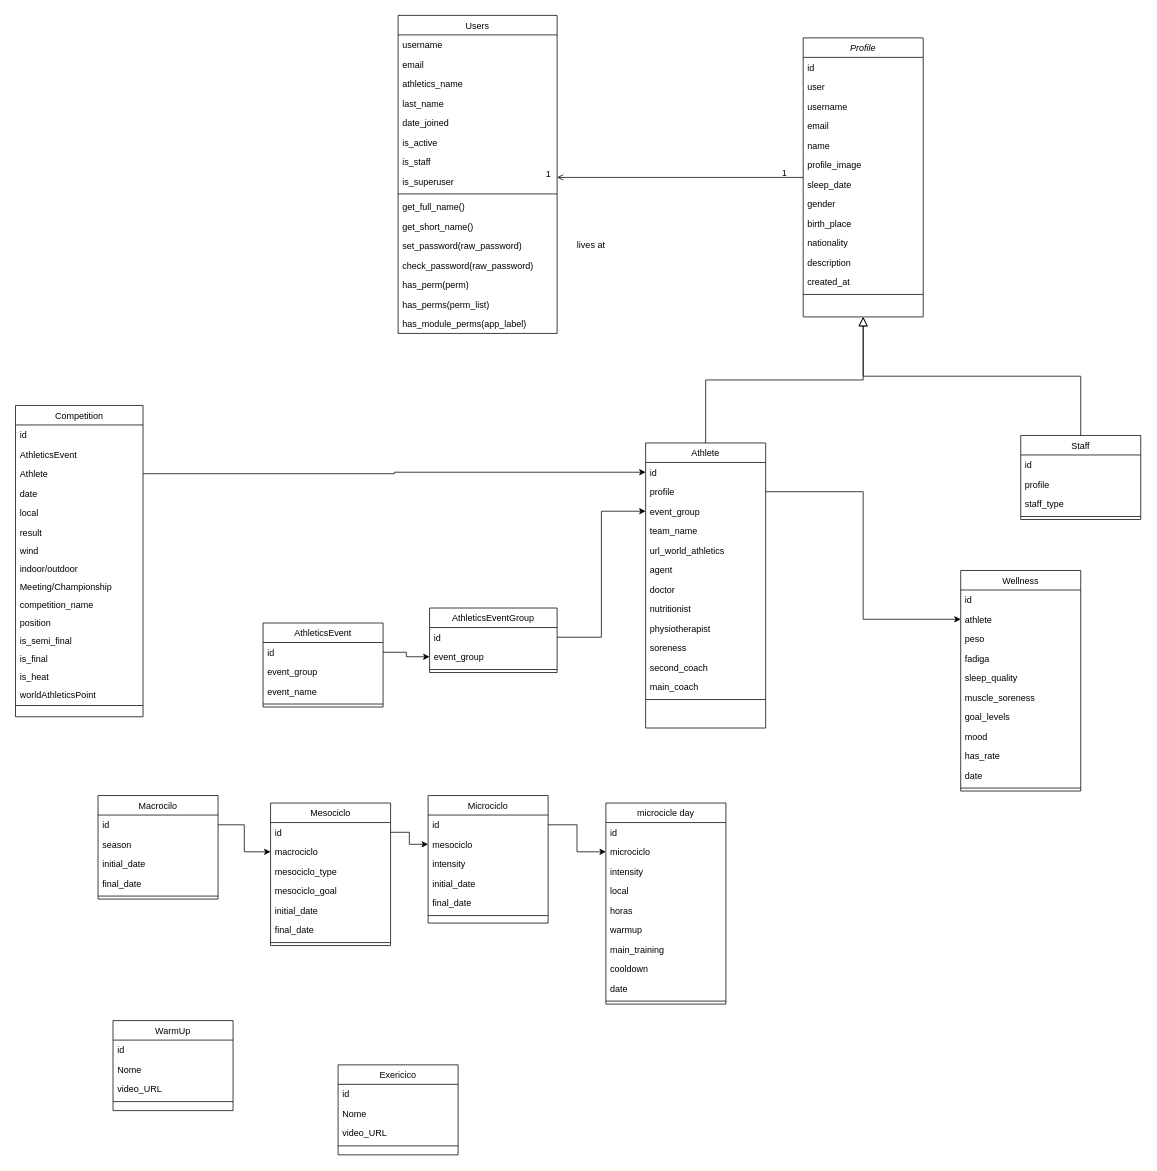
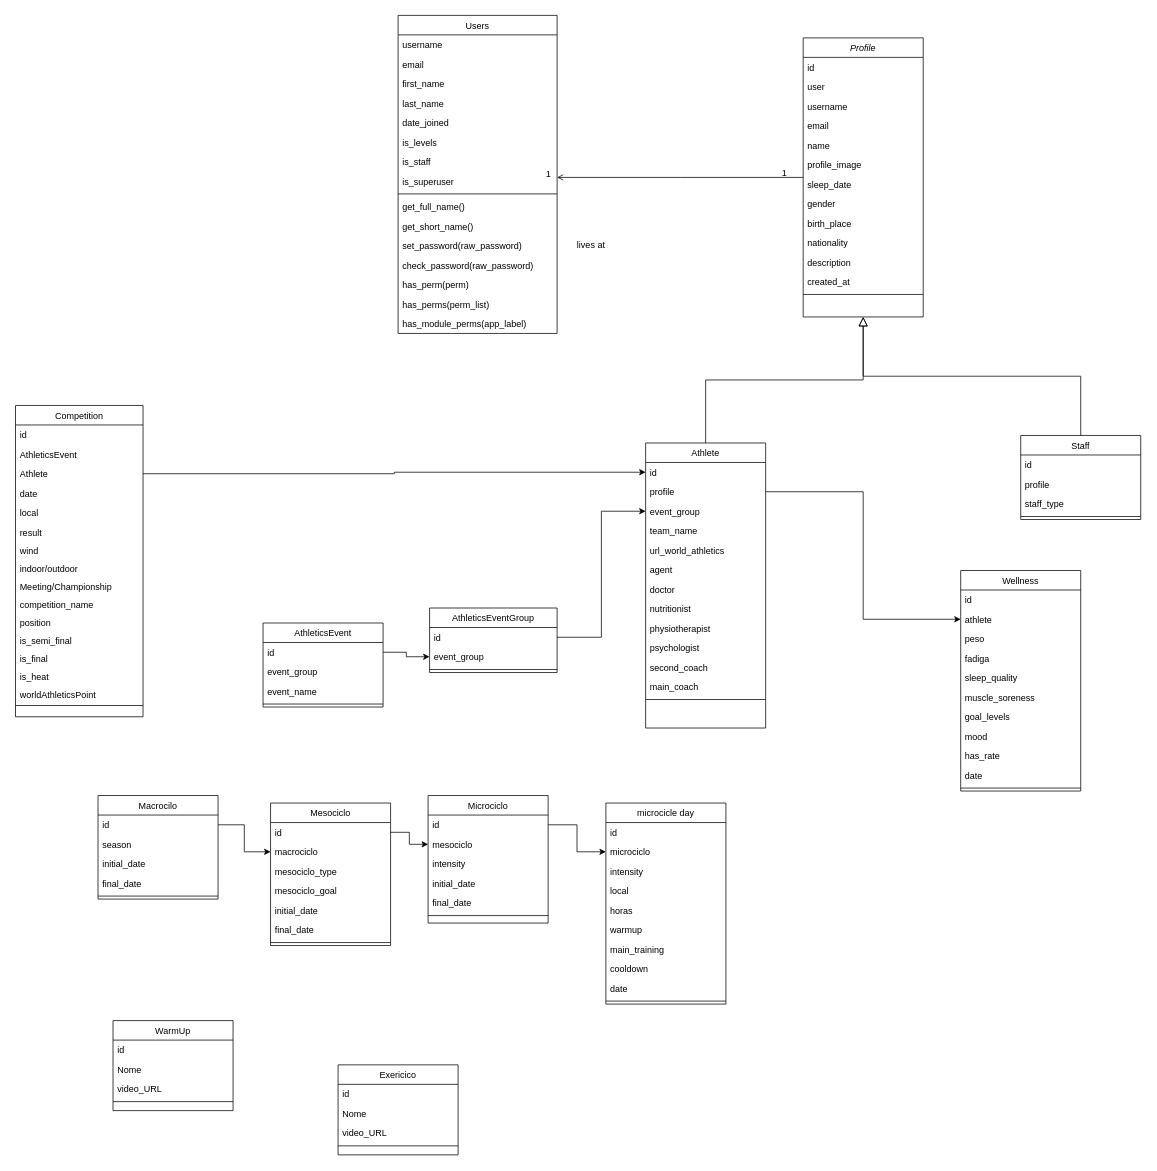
(435, 84) -> (426, 84)
(422, 143) -> (421, 143)
(670, 648) -> (677, 648)
